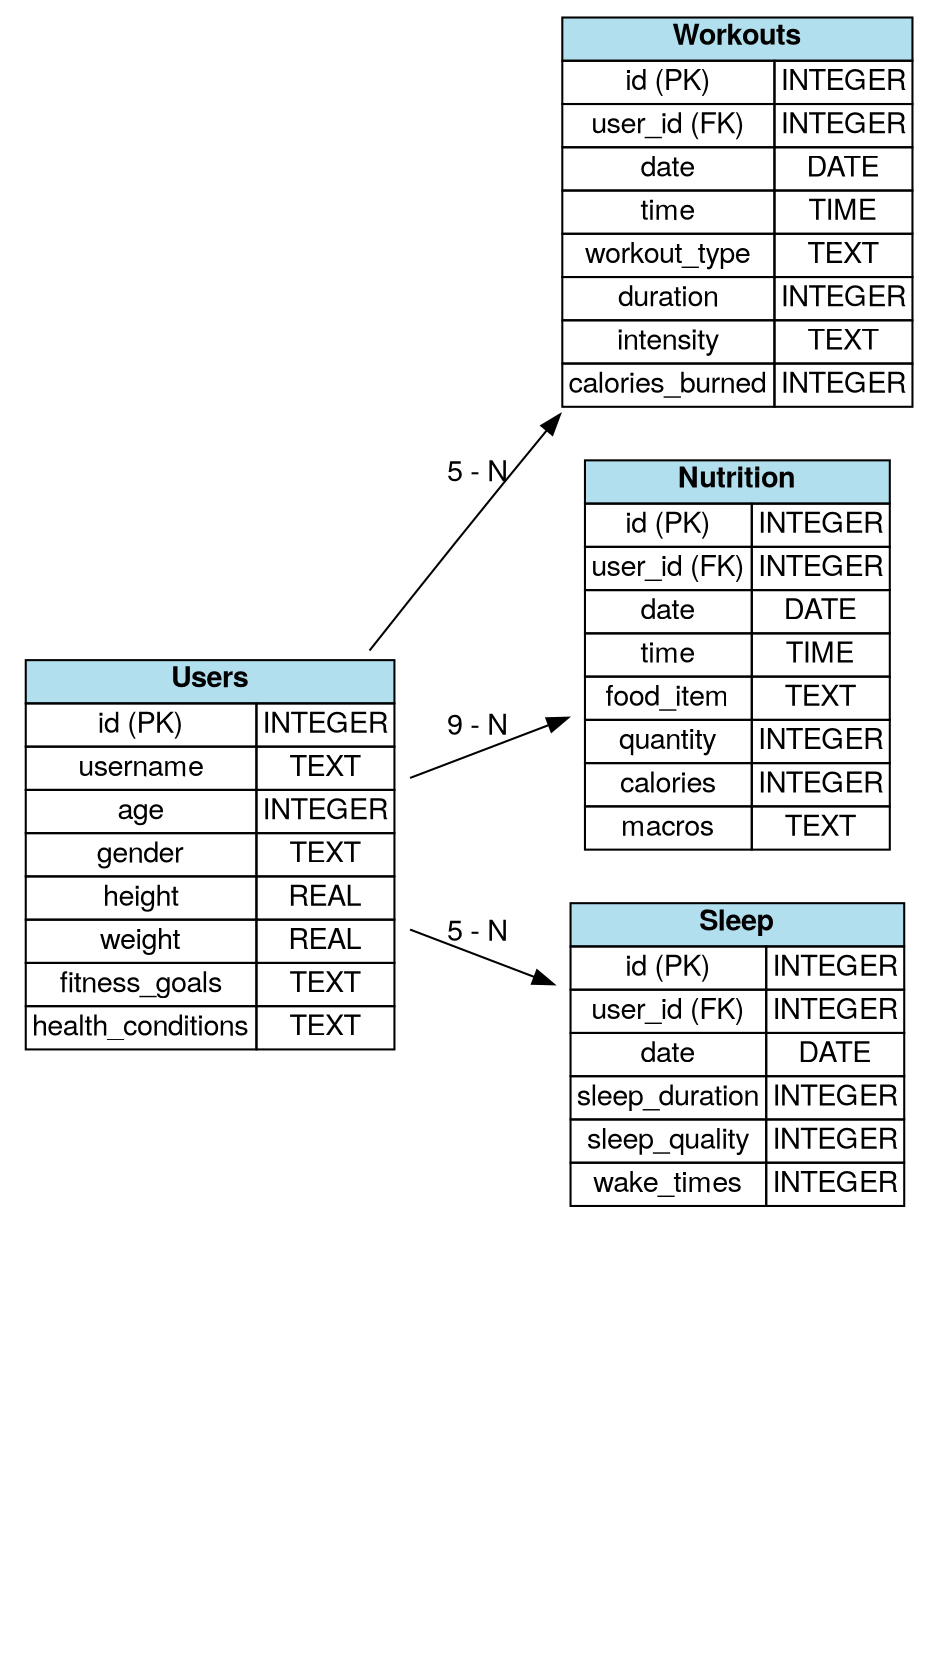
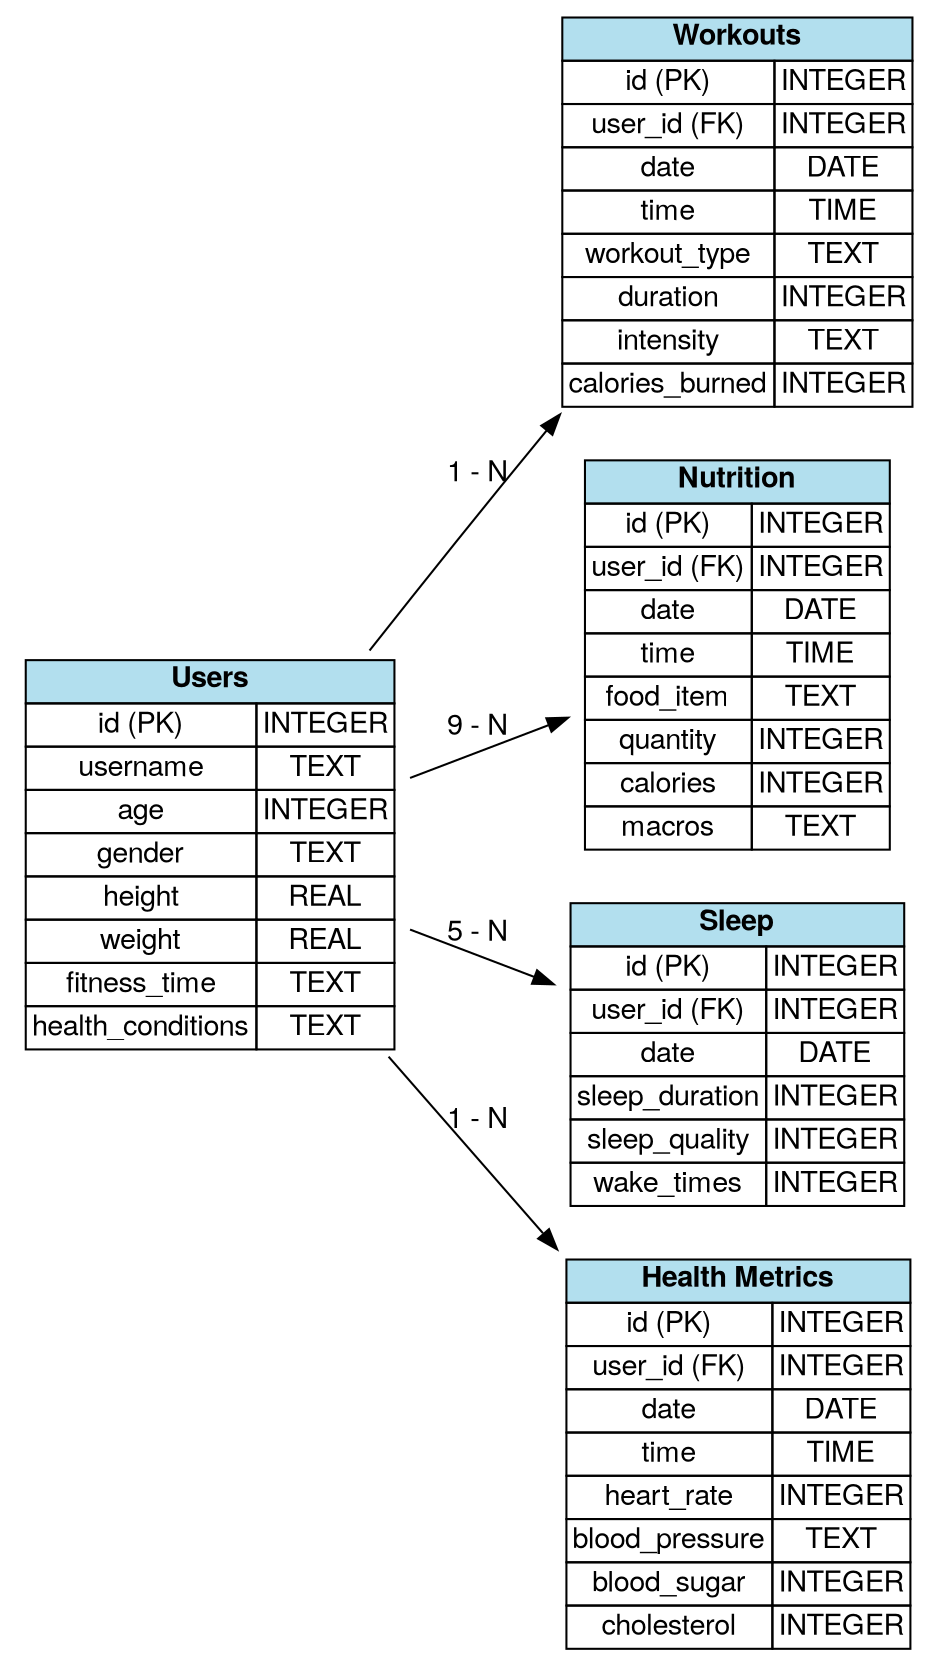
(478, 474) -> (478, 474)
(141, 984) -> (141, 984)
none -> (737, 1453)
